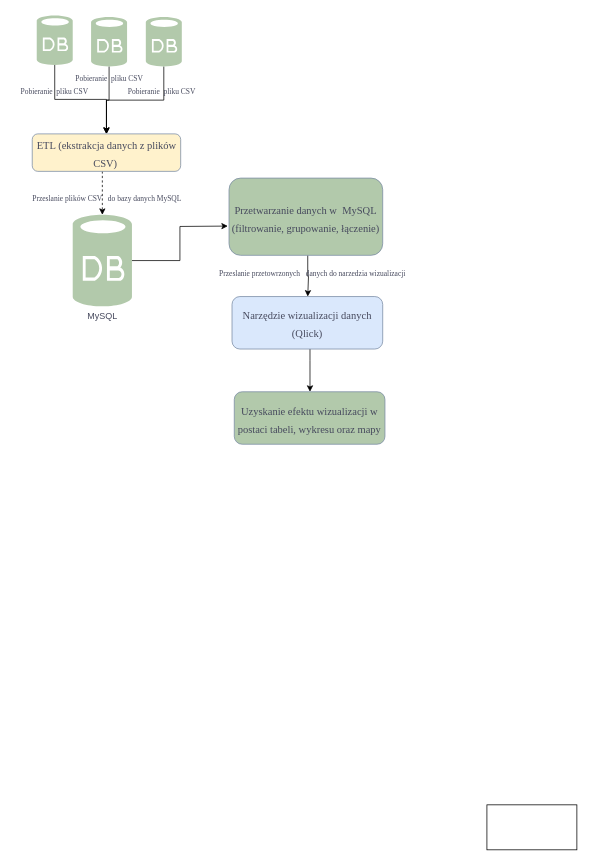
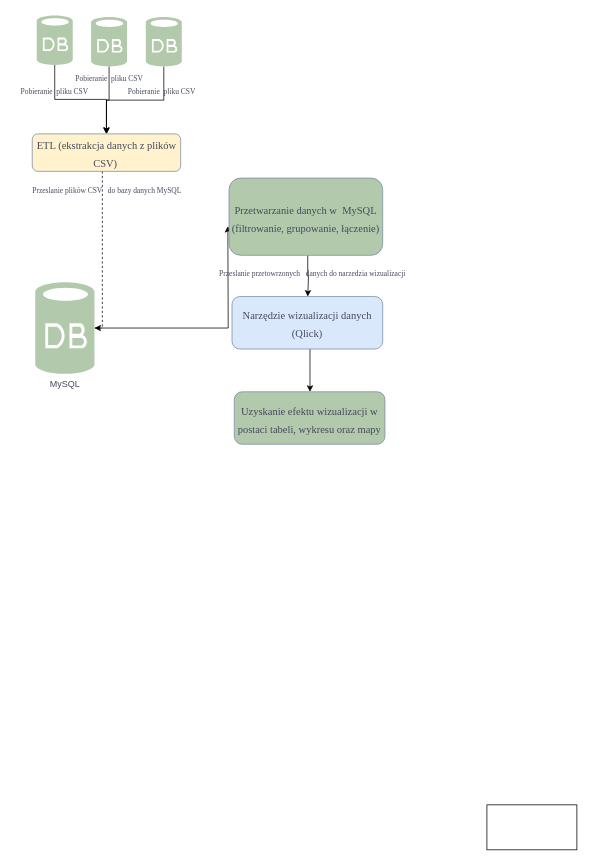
(107, 195) -> (107, 188)
(102, 261) -> (65, 328)
